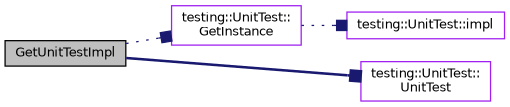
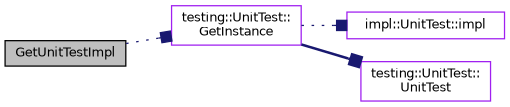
(426, 25) -> (426, 25)
(237, 67) -> (325, 51)
